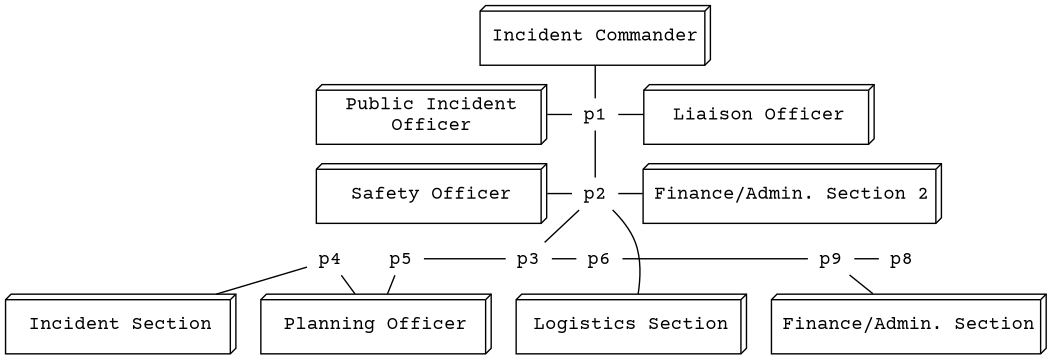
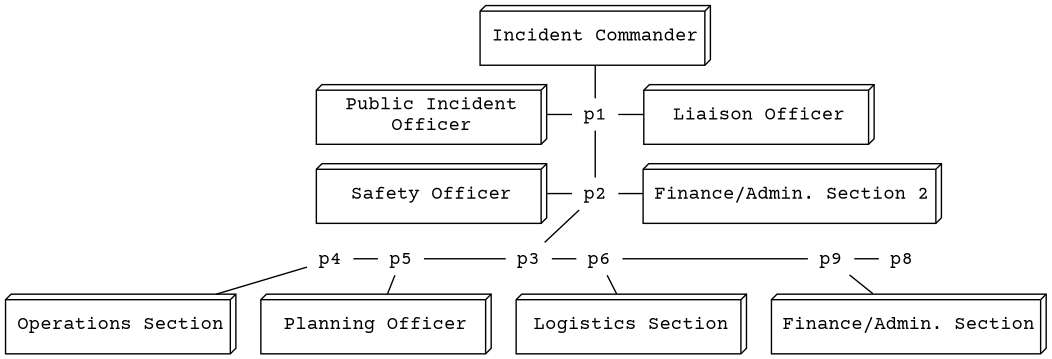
(637, 248) -> (612, 285)
(348, 285) -> (366, 259)
(121, 324) -> (121, 324)
